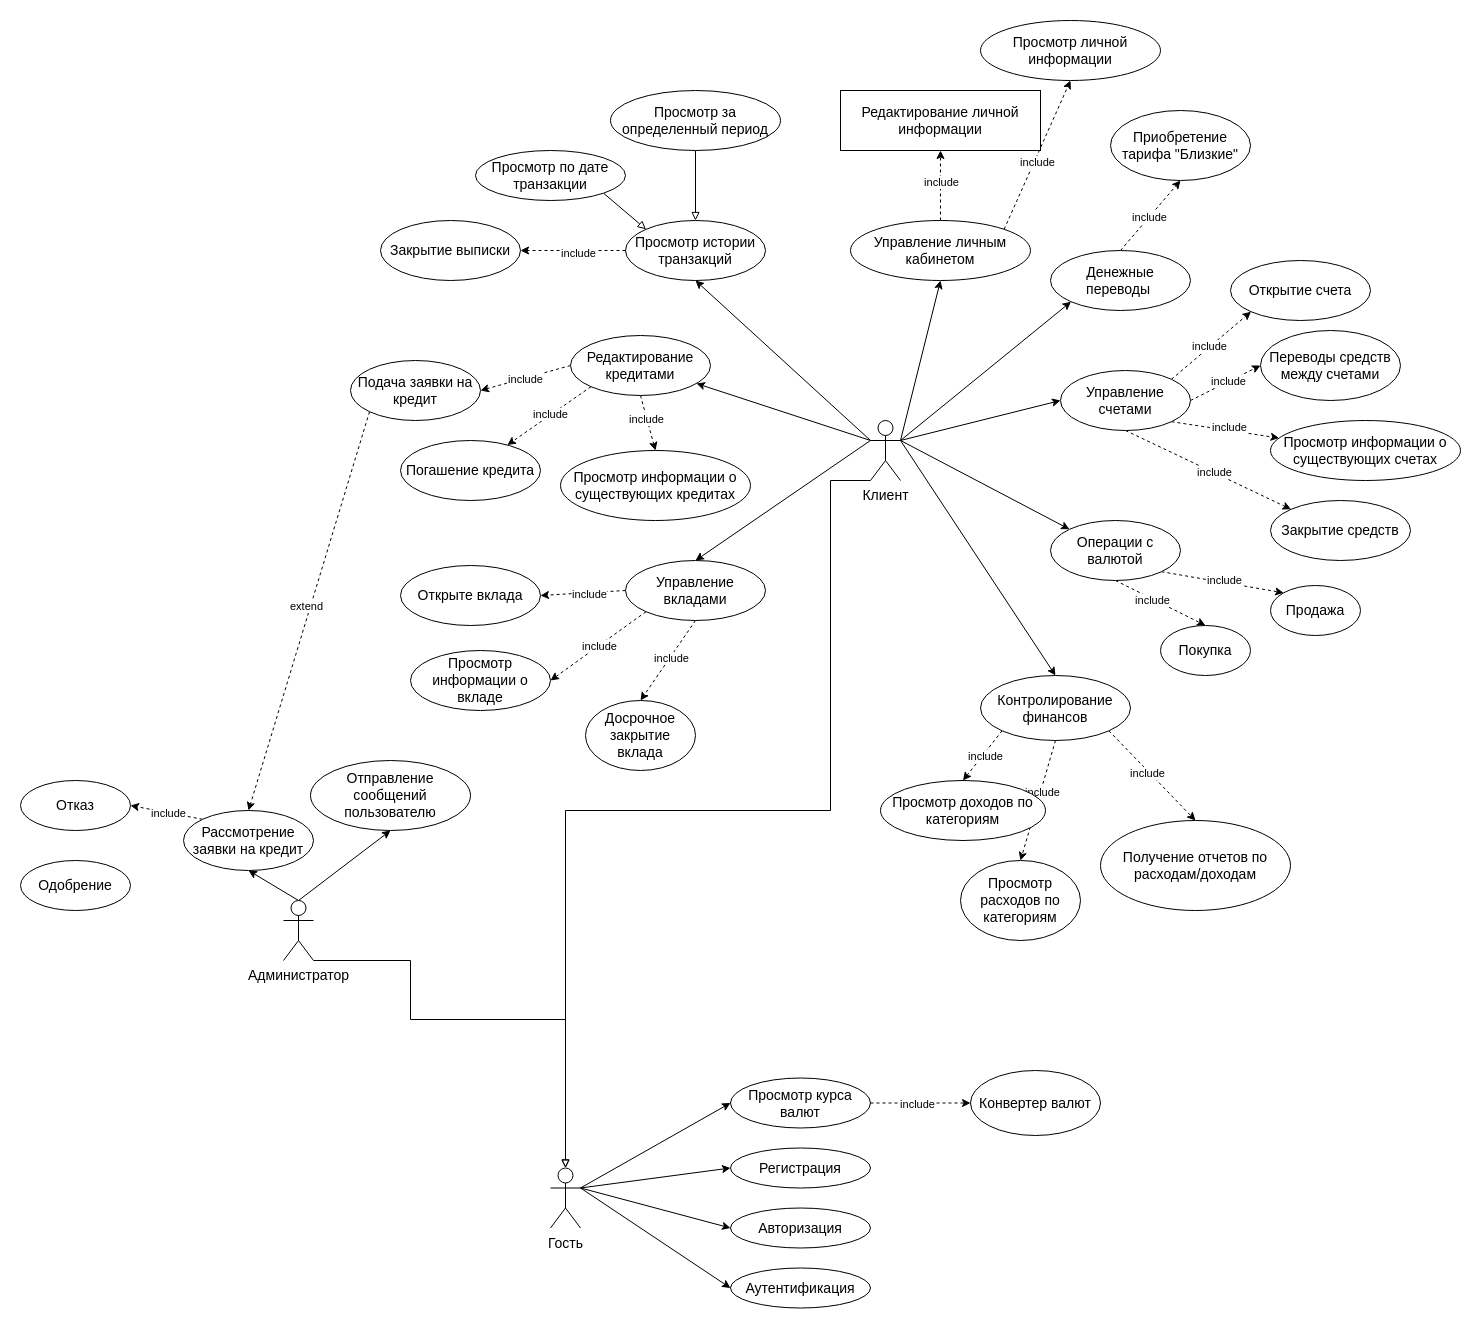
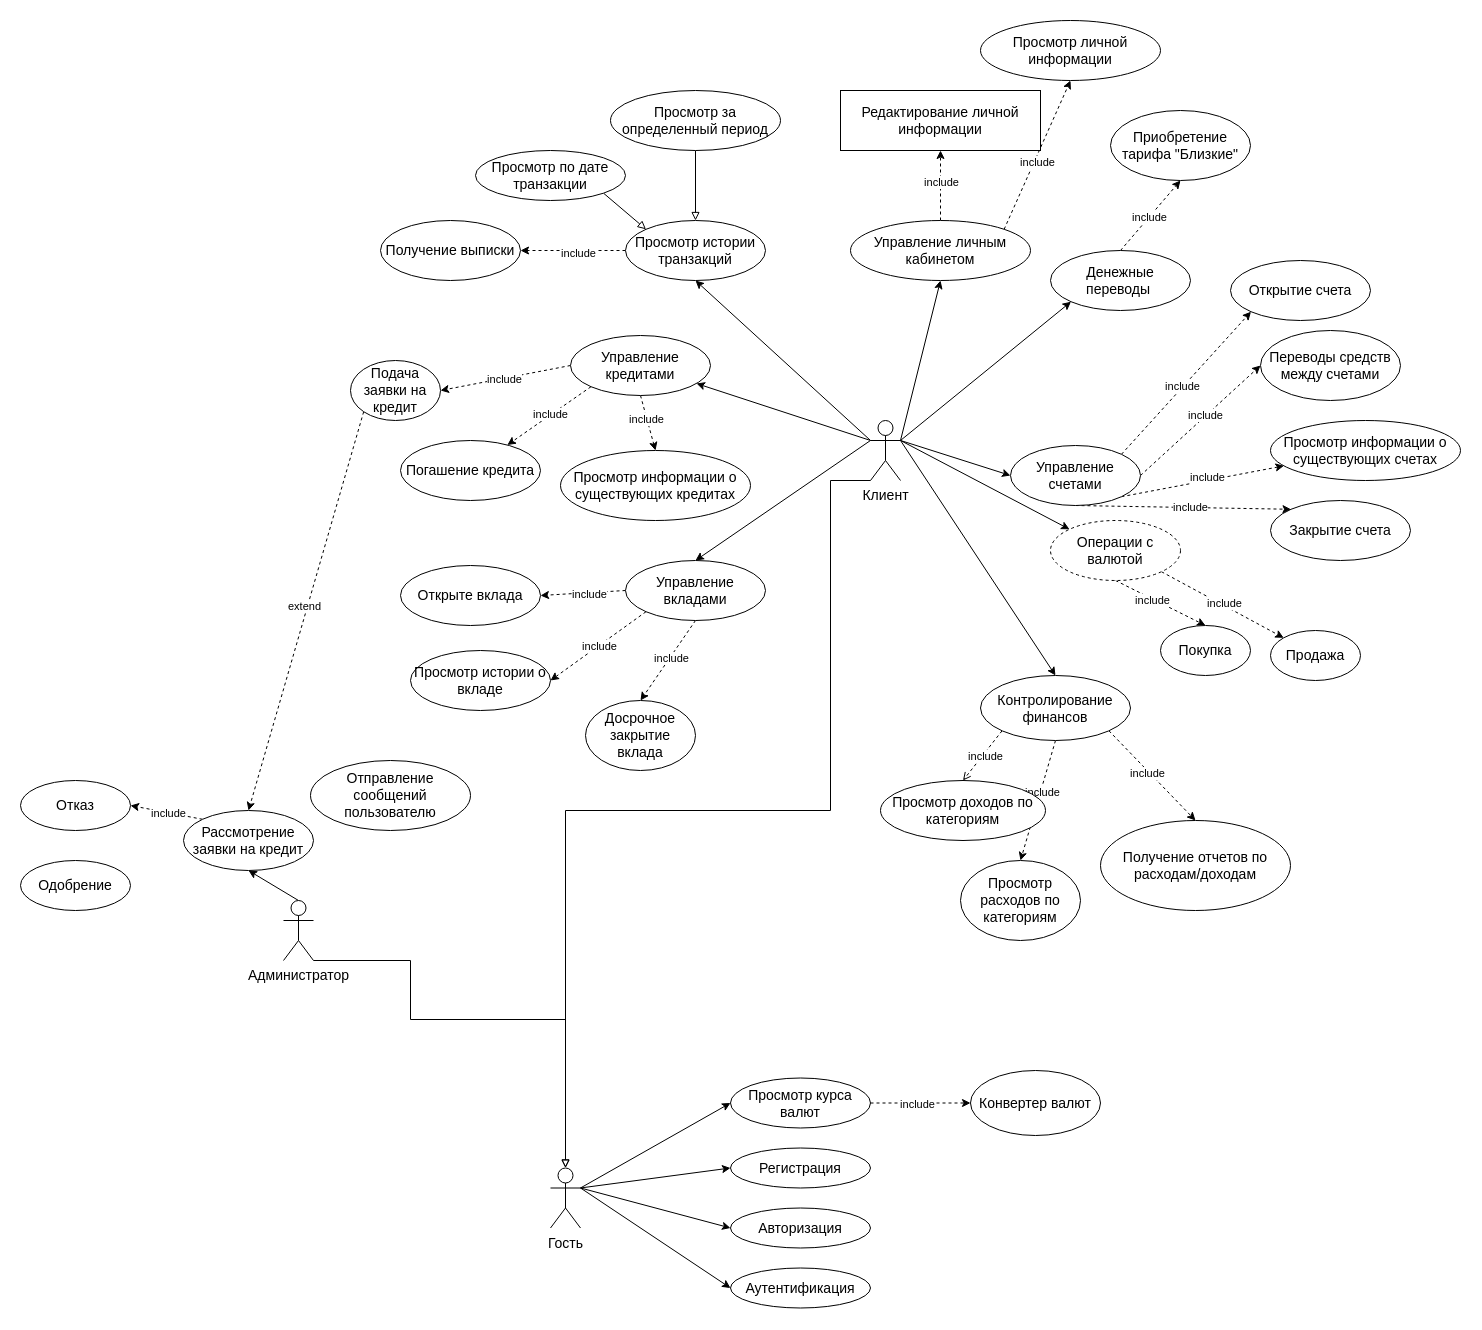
(451, 251) -> (451, 251)
(641, 366) -> (641, 366)
(416, 391) -> (396, 391)
(1126, 401) -> (1076, 476)
(1341, 531) -> (1341, 531)
(1116, 551) -> (1116, 551)
(1316, 611) -> (1316, 656)
(481, 681) -> (481, 681)
(968, 774) -> (967, 776)
(342, 867) -> none
